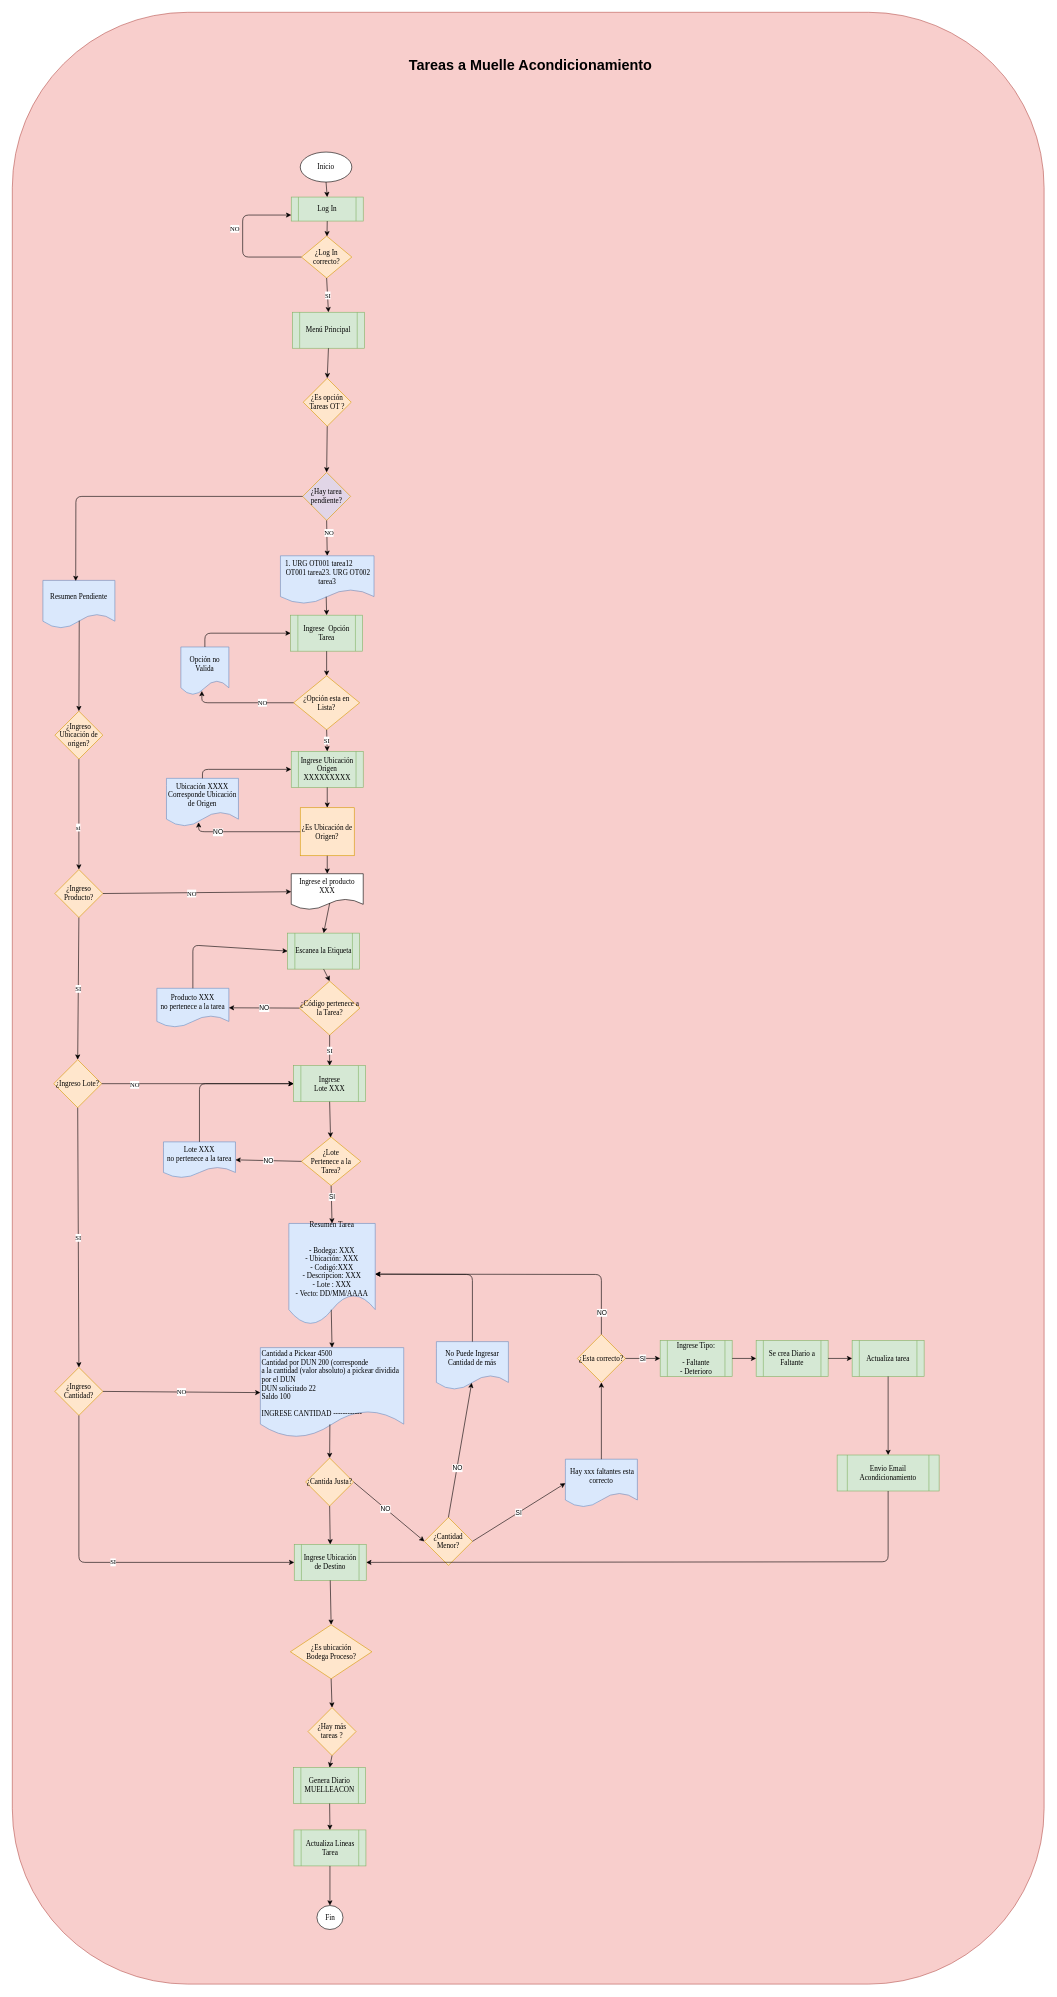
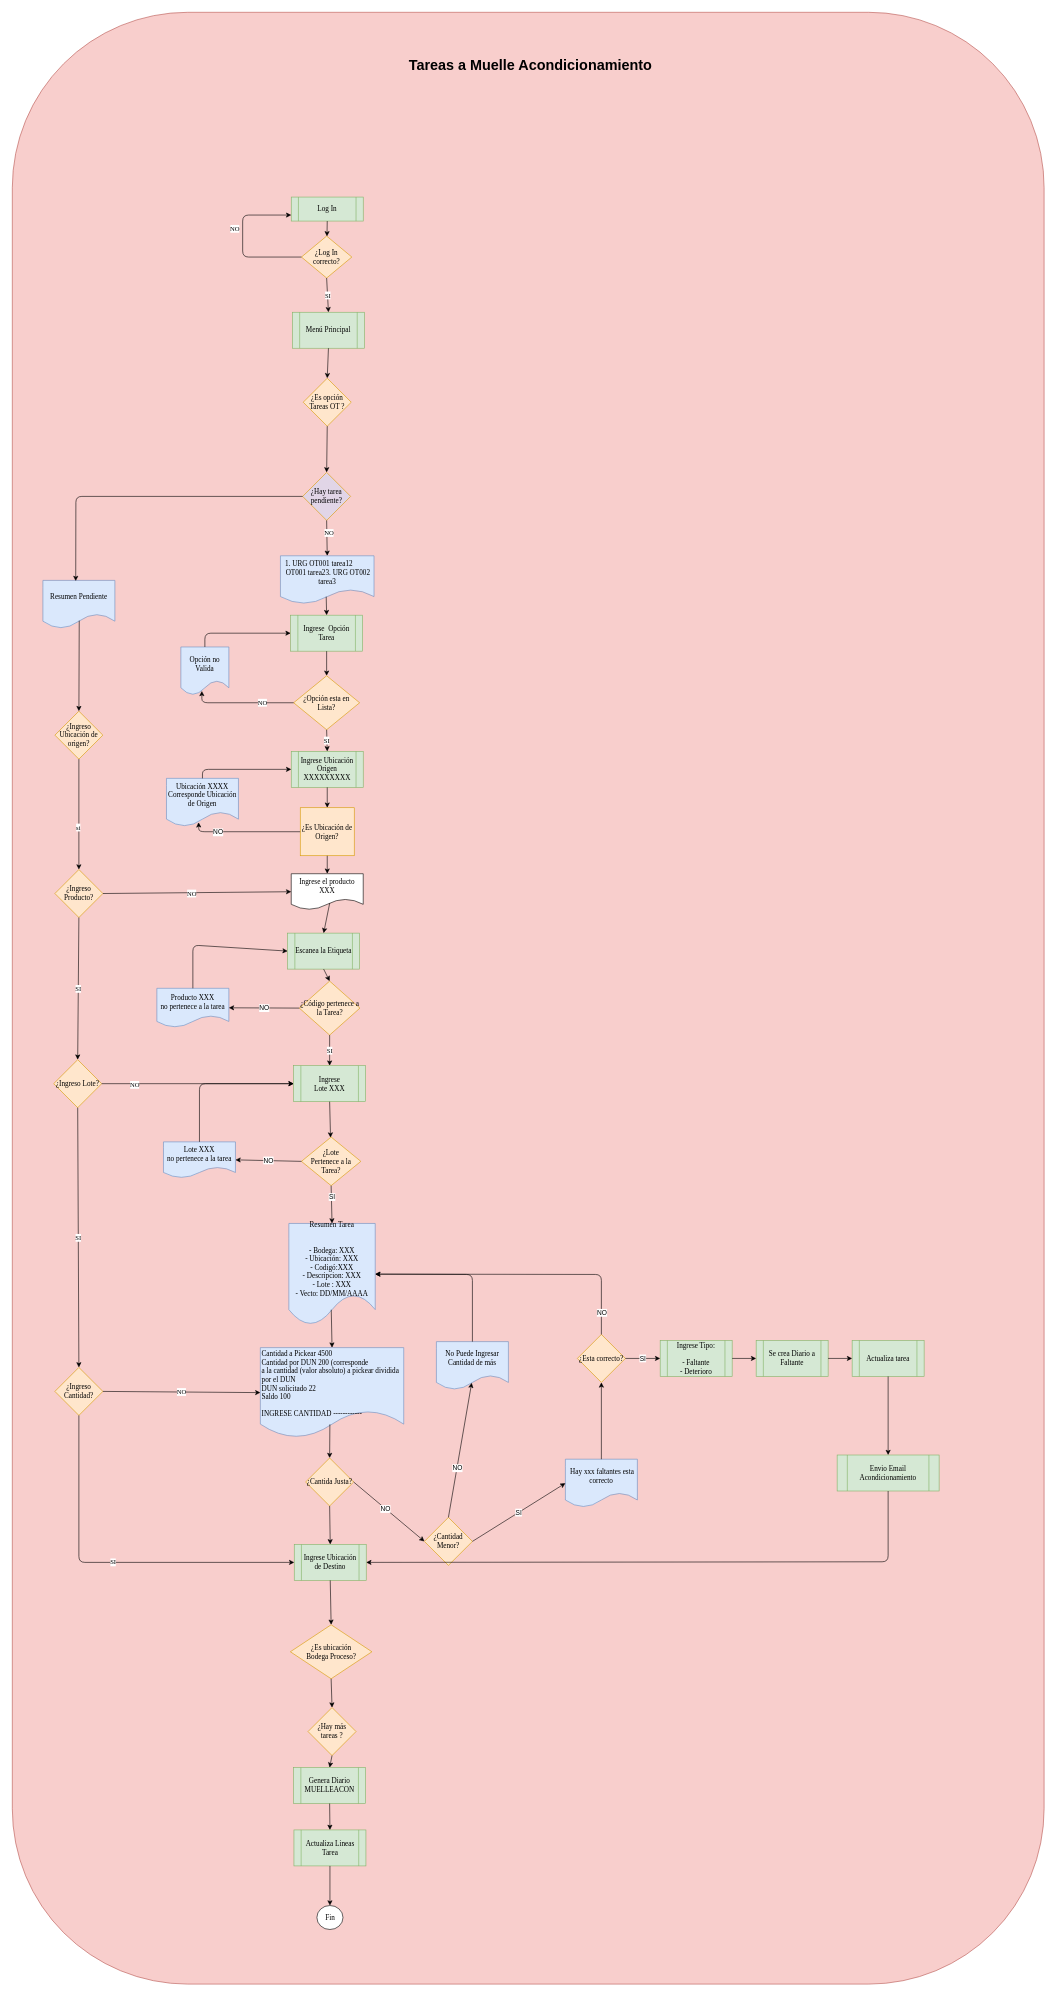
(326, 167) -> none
(327, 187) -> none
